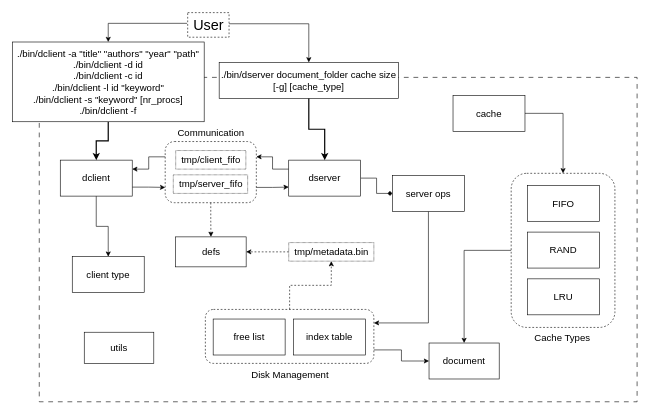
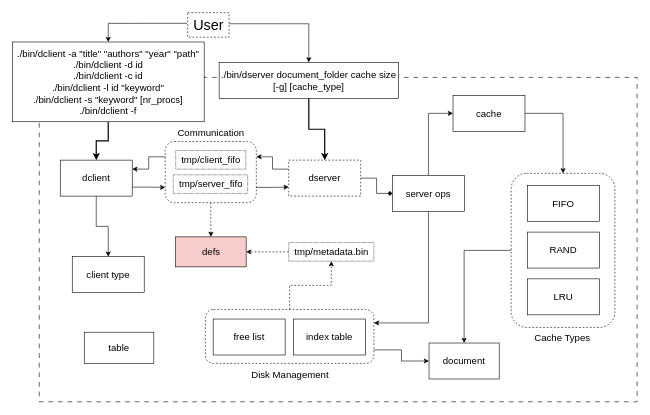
none -> (429, 134)
(325, 178) -> (325, 178)
(211, 252) -> (211, 252)
(119, 348) -> (119, 348)
